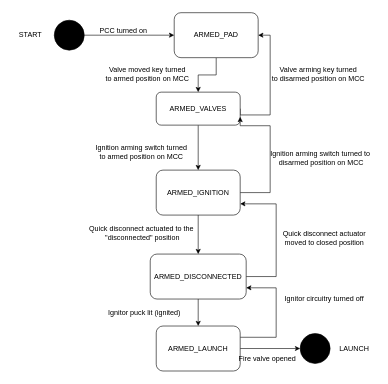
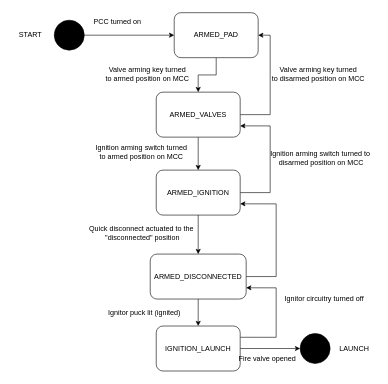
(123, 31) -> (117, 22)
(148, 74) -> (148, 74)
(198, 109) -> (198, 115)
(324, 238) -> none
(198, 349) -> (198, 349)
